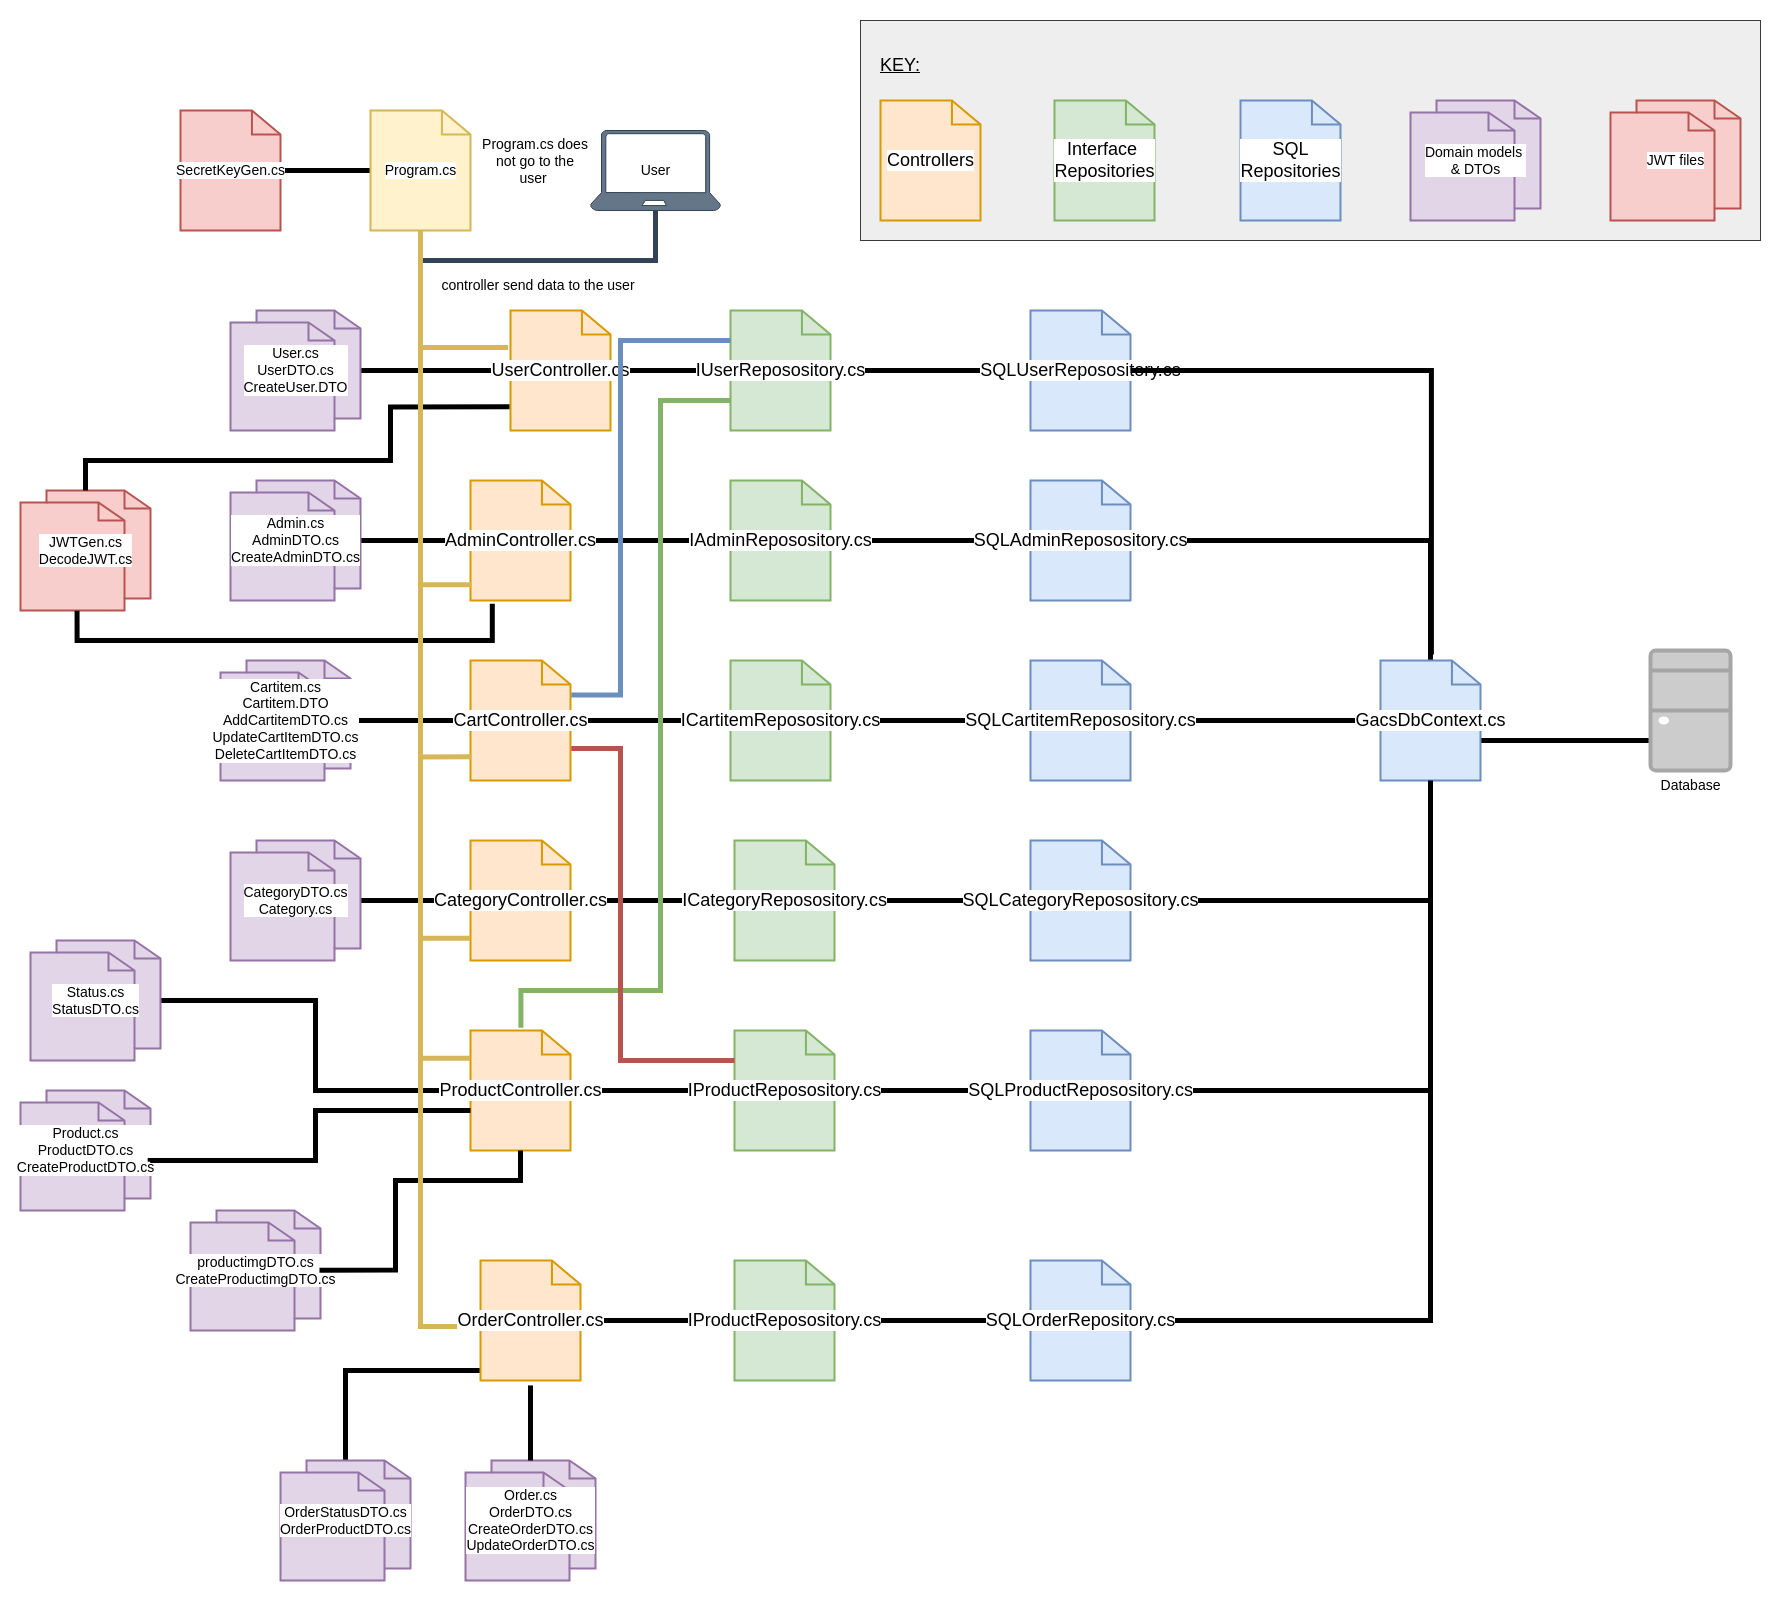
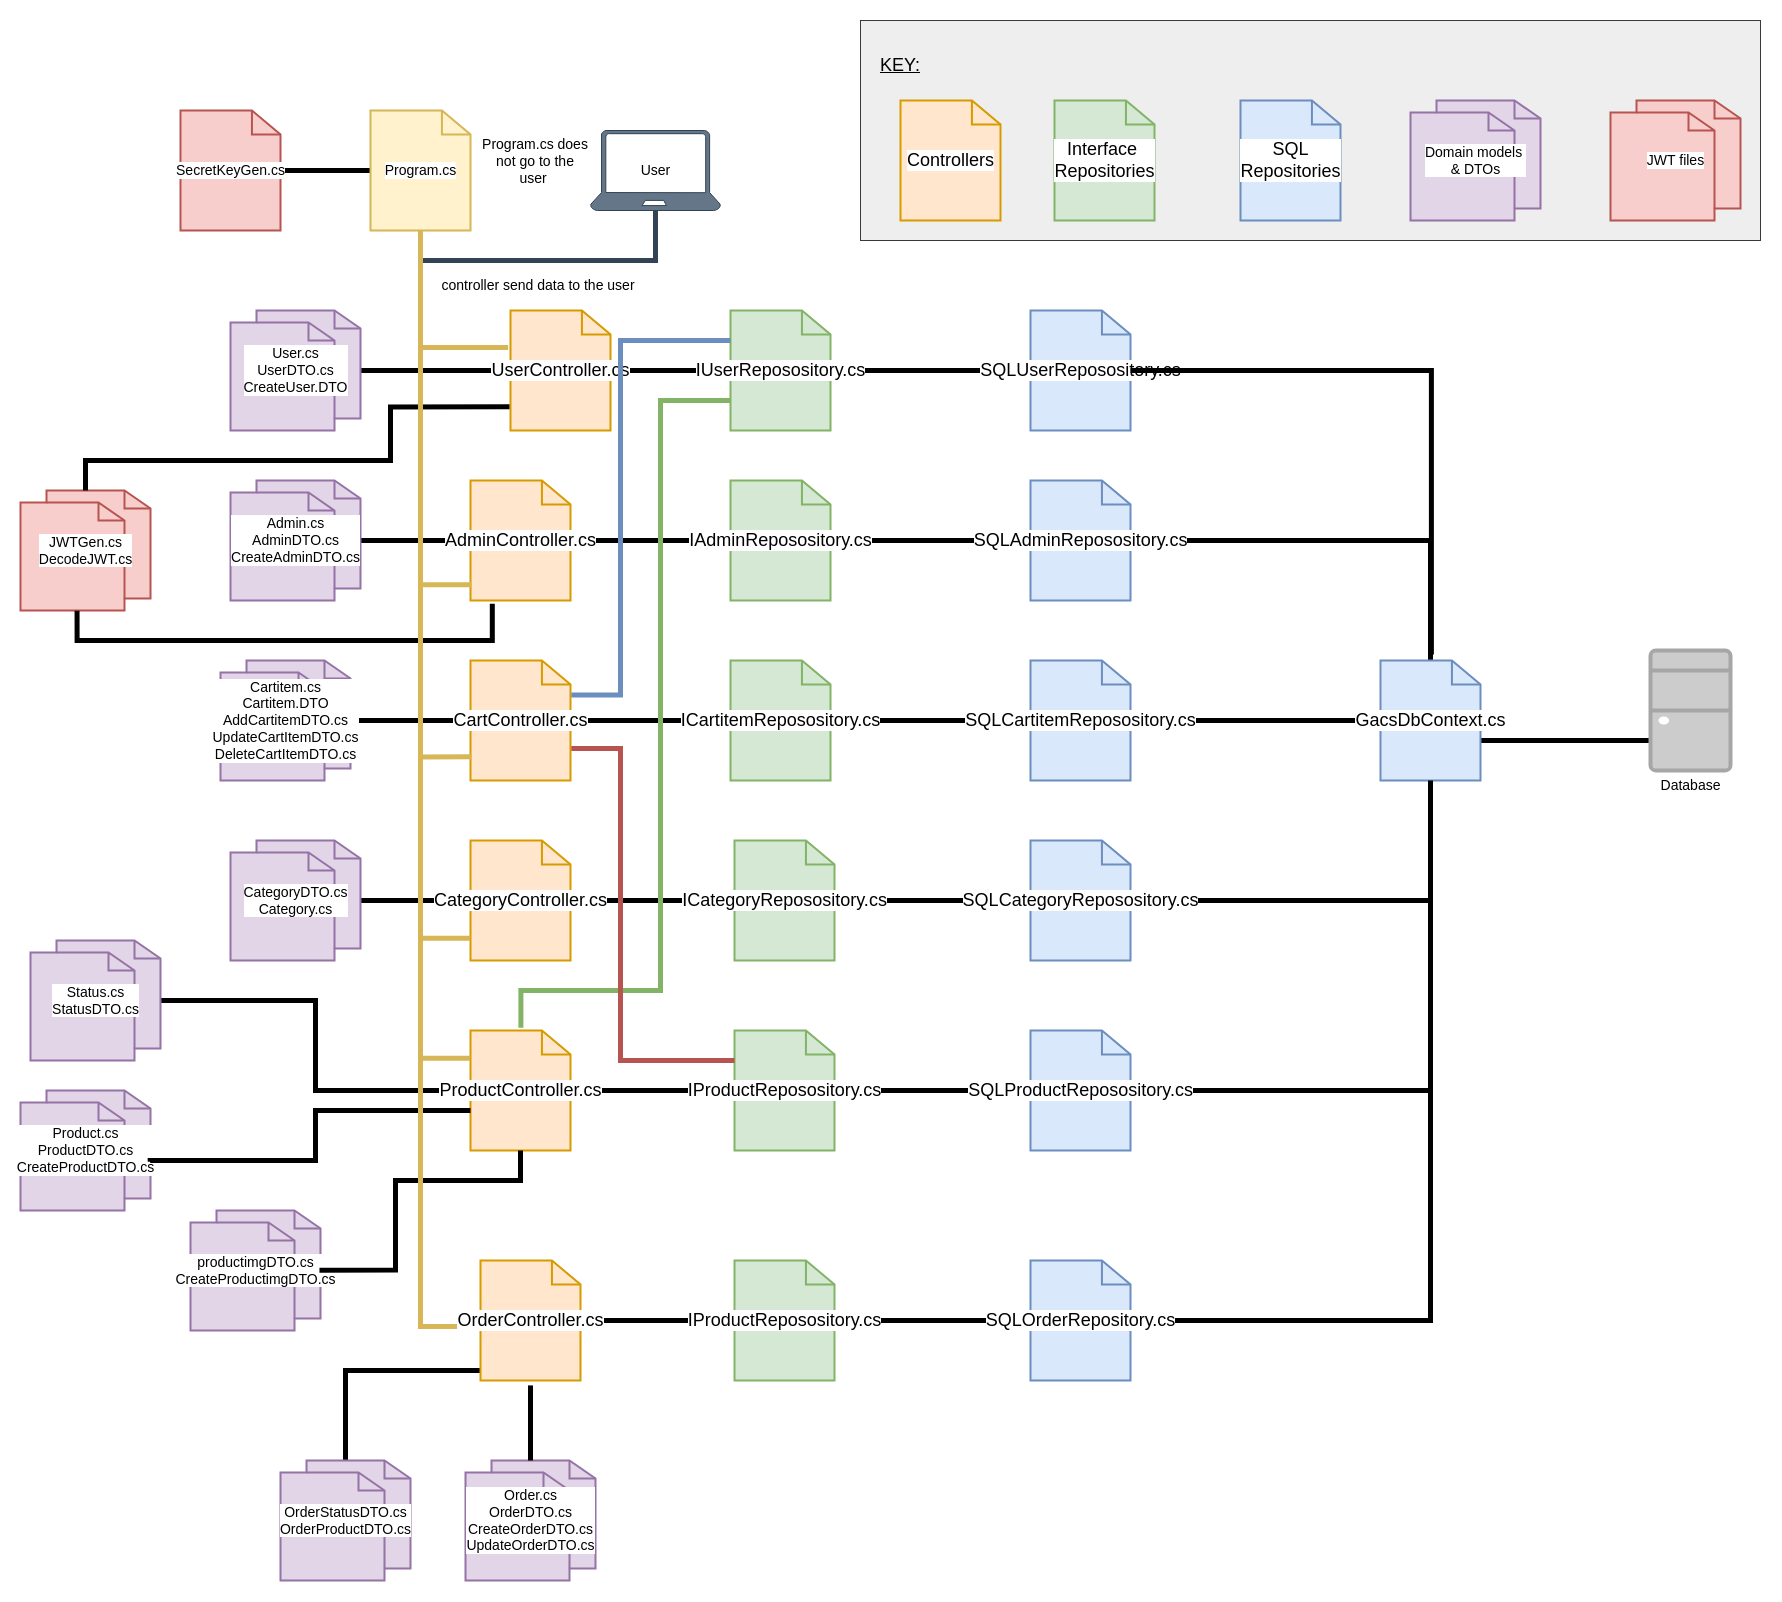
(931, 161) -> (951, 161)
